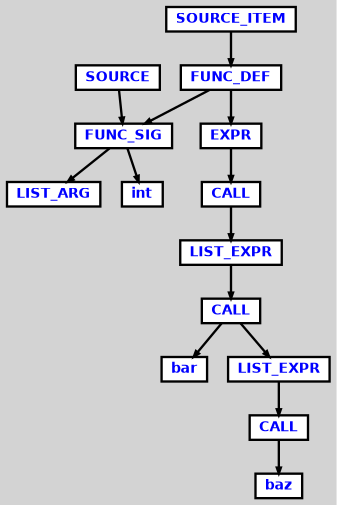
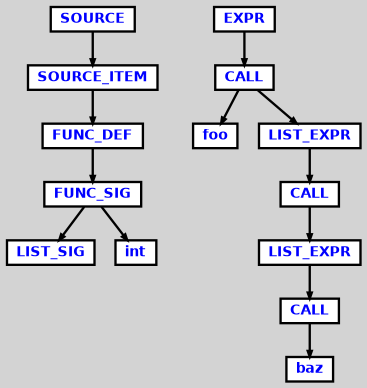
(120, 104) -> (93, 46)
(231, 104) -> none
none -> (215, 136)
(54, 194) -> (51, 253)
(184, 369) -> none
